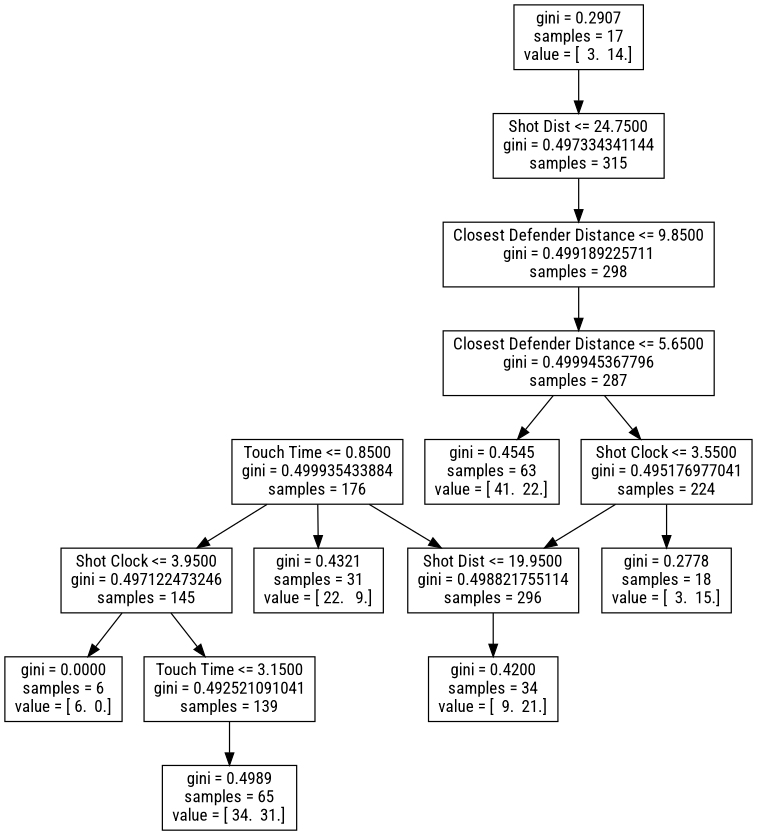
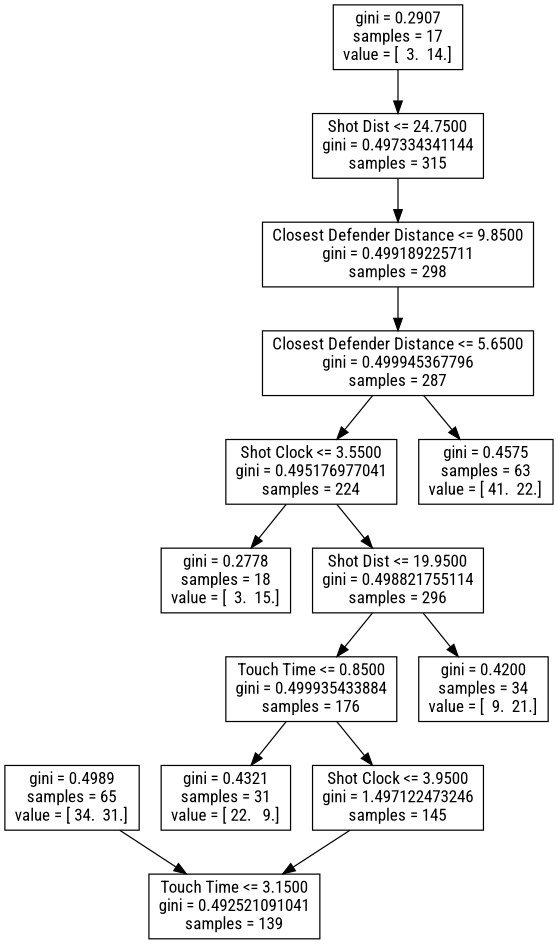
(492, 472) -> (486, 472)
(400, 523) -> (359, 630)
(146, 581) -> (398, 798)
(63, 689) -> none
(230, 737) -> (148, 849)
